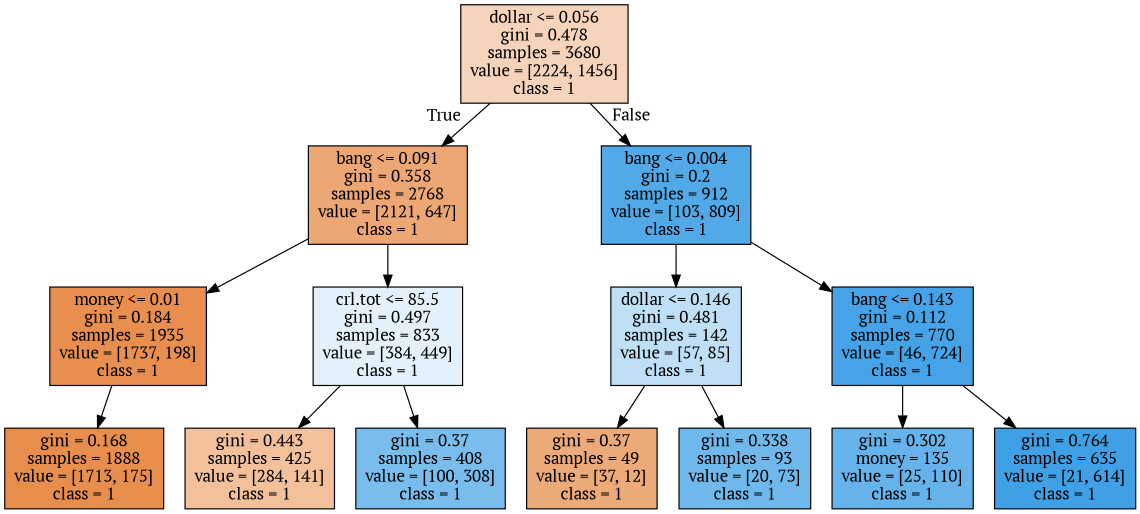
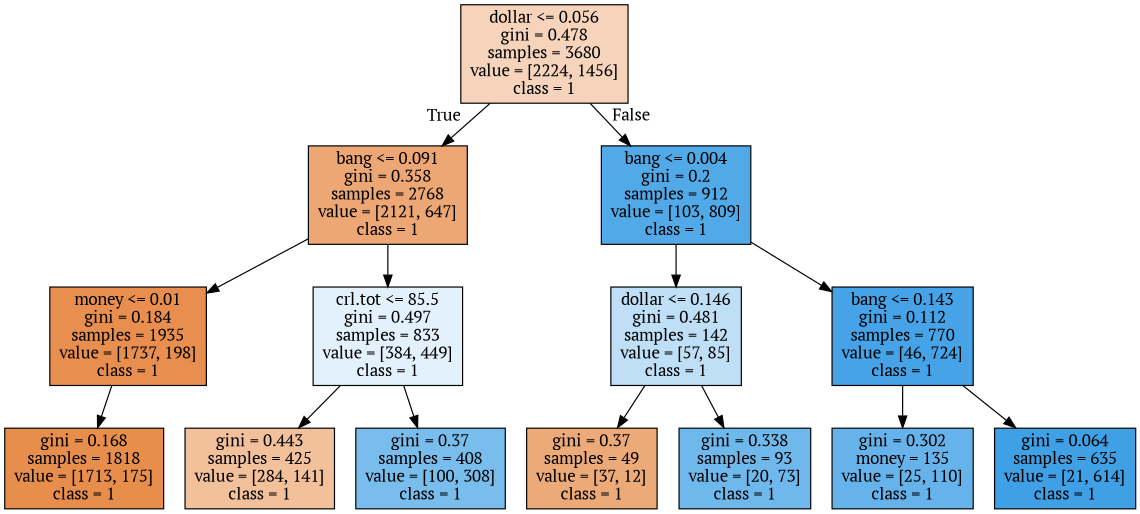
(84, 469) -> (84, 469)
(1065, 469) -> (1065, 469)
